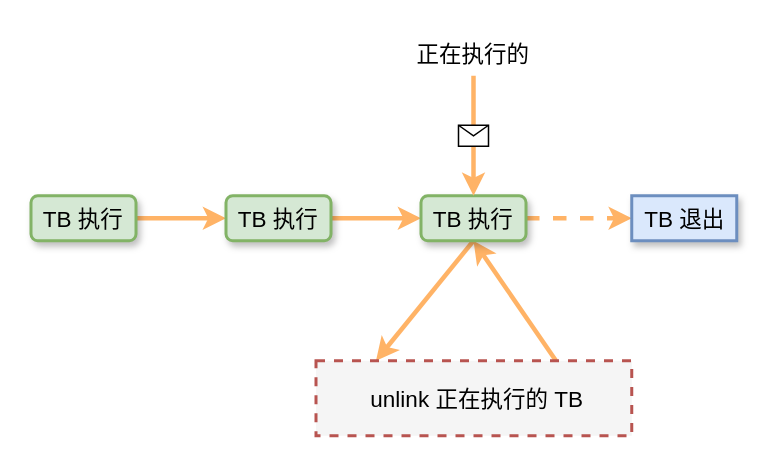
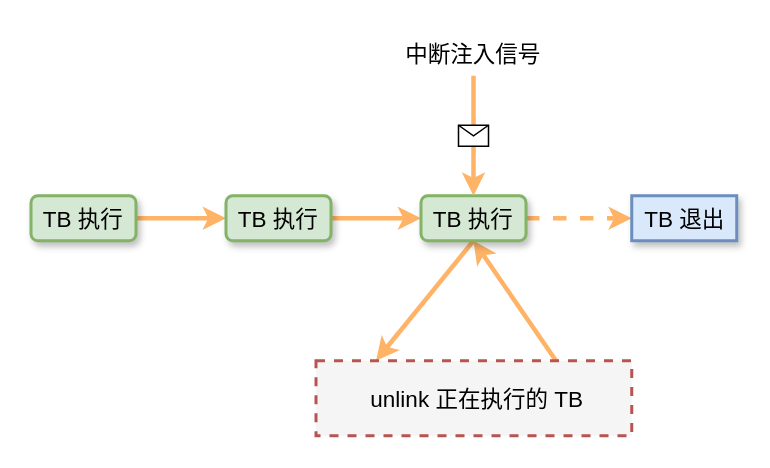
(473, 53) -> (473, 53)
